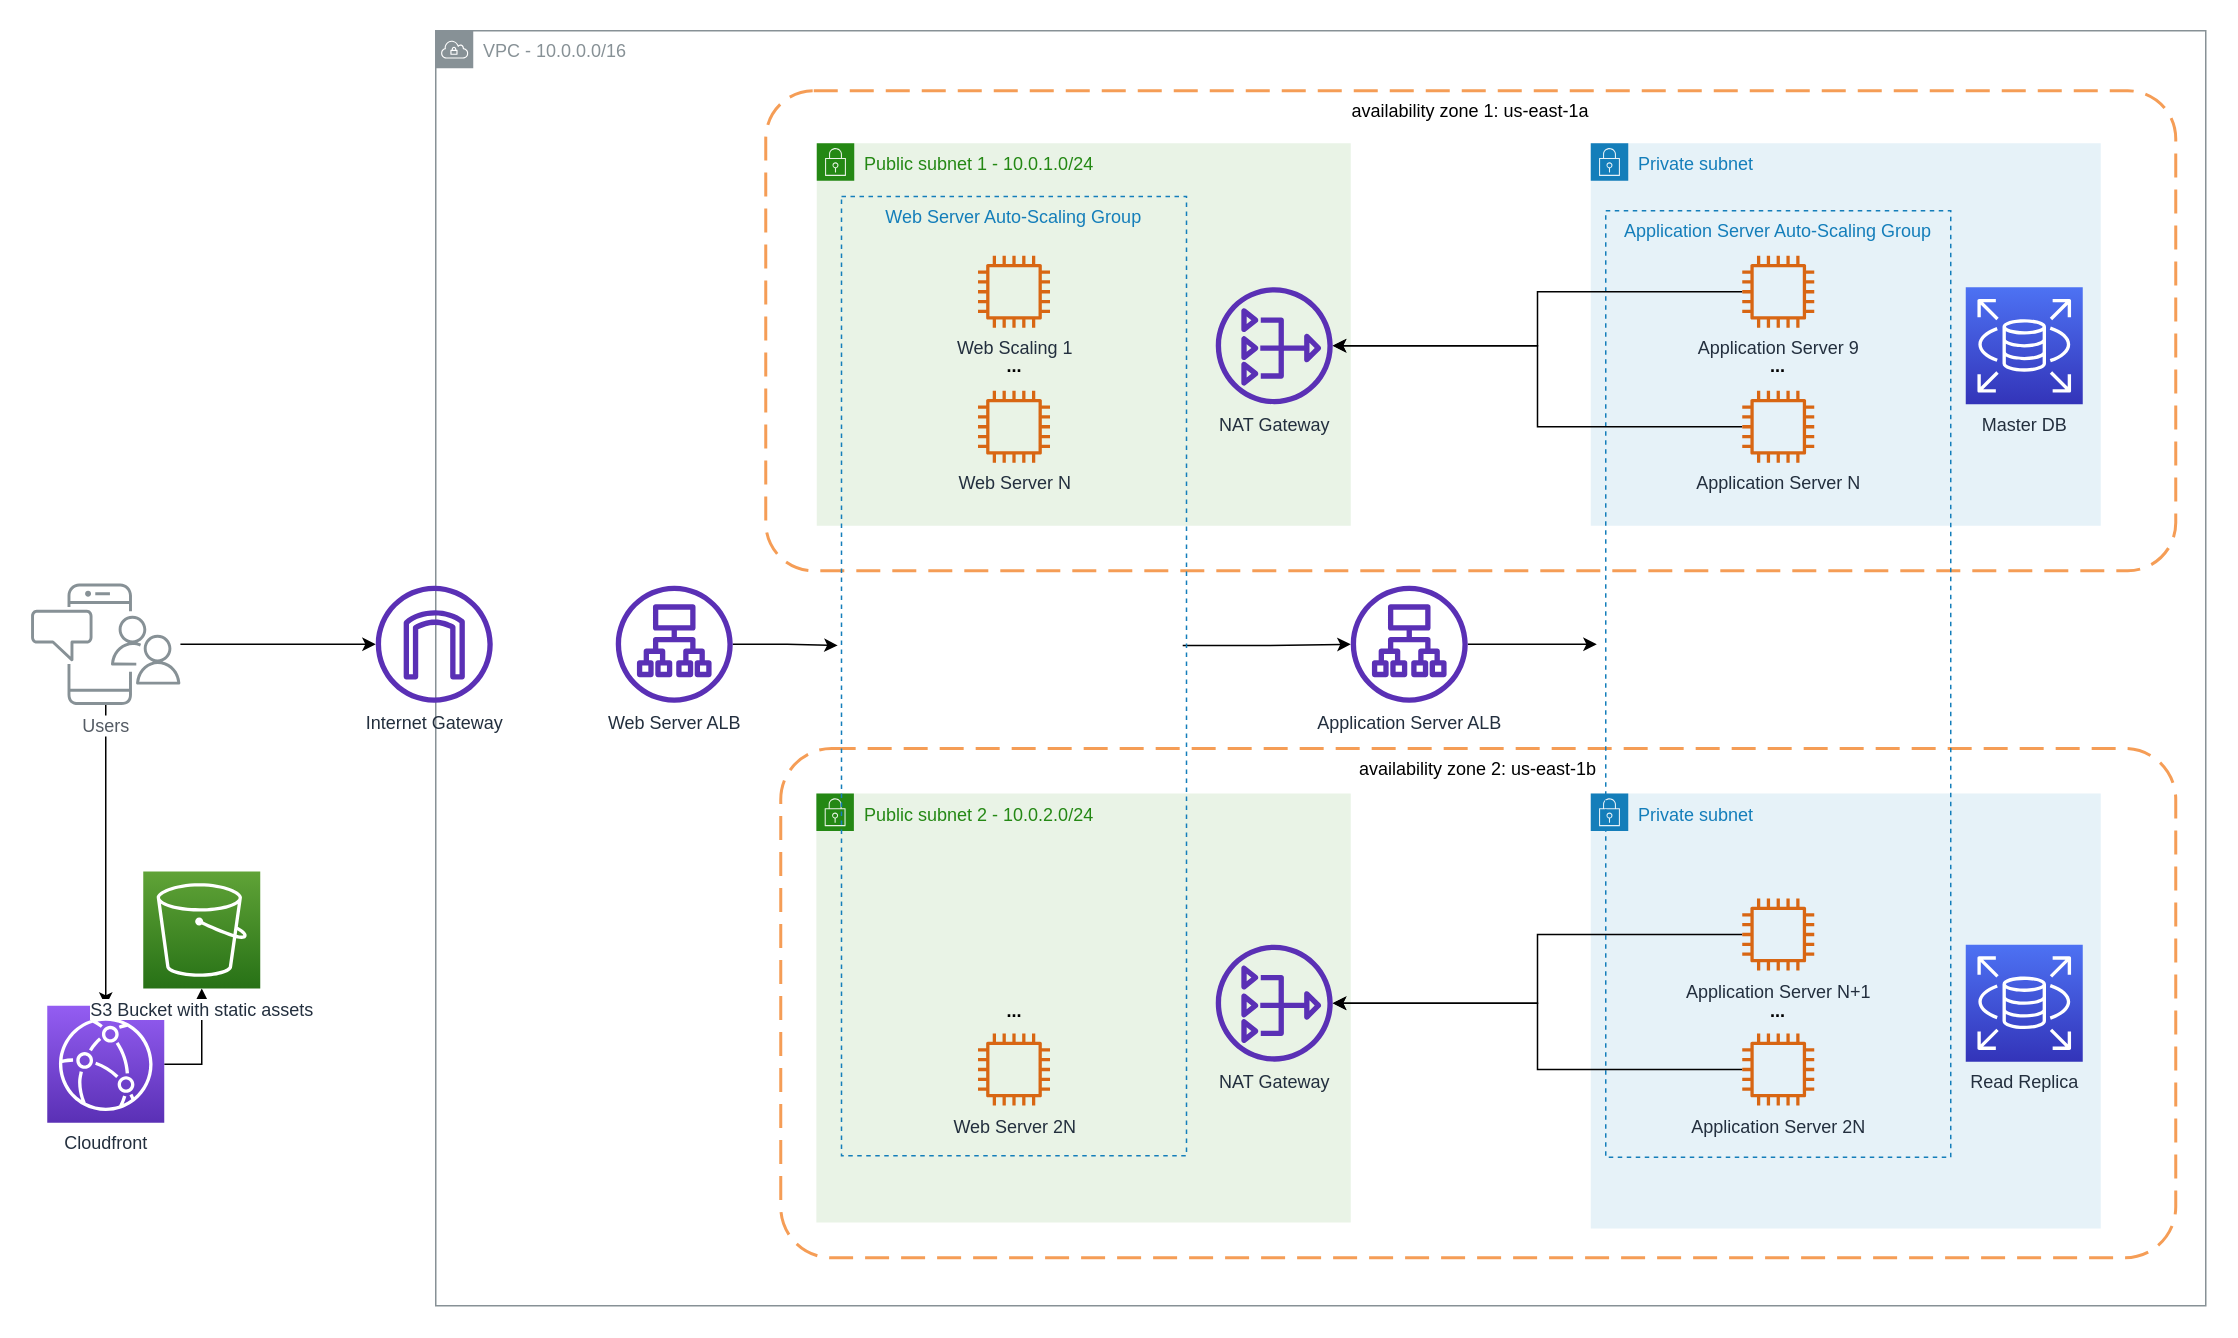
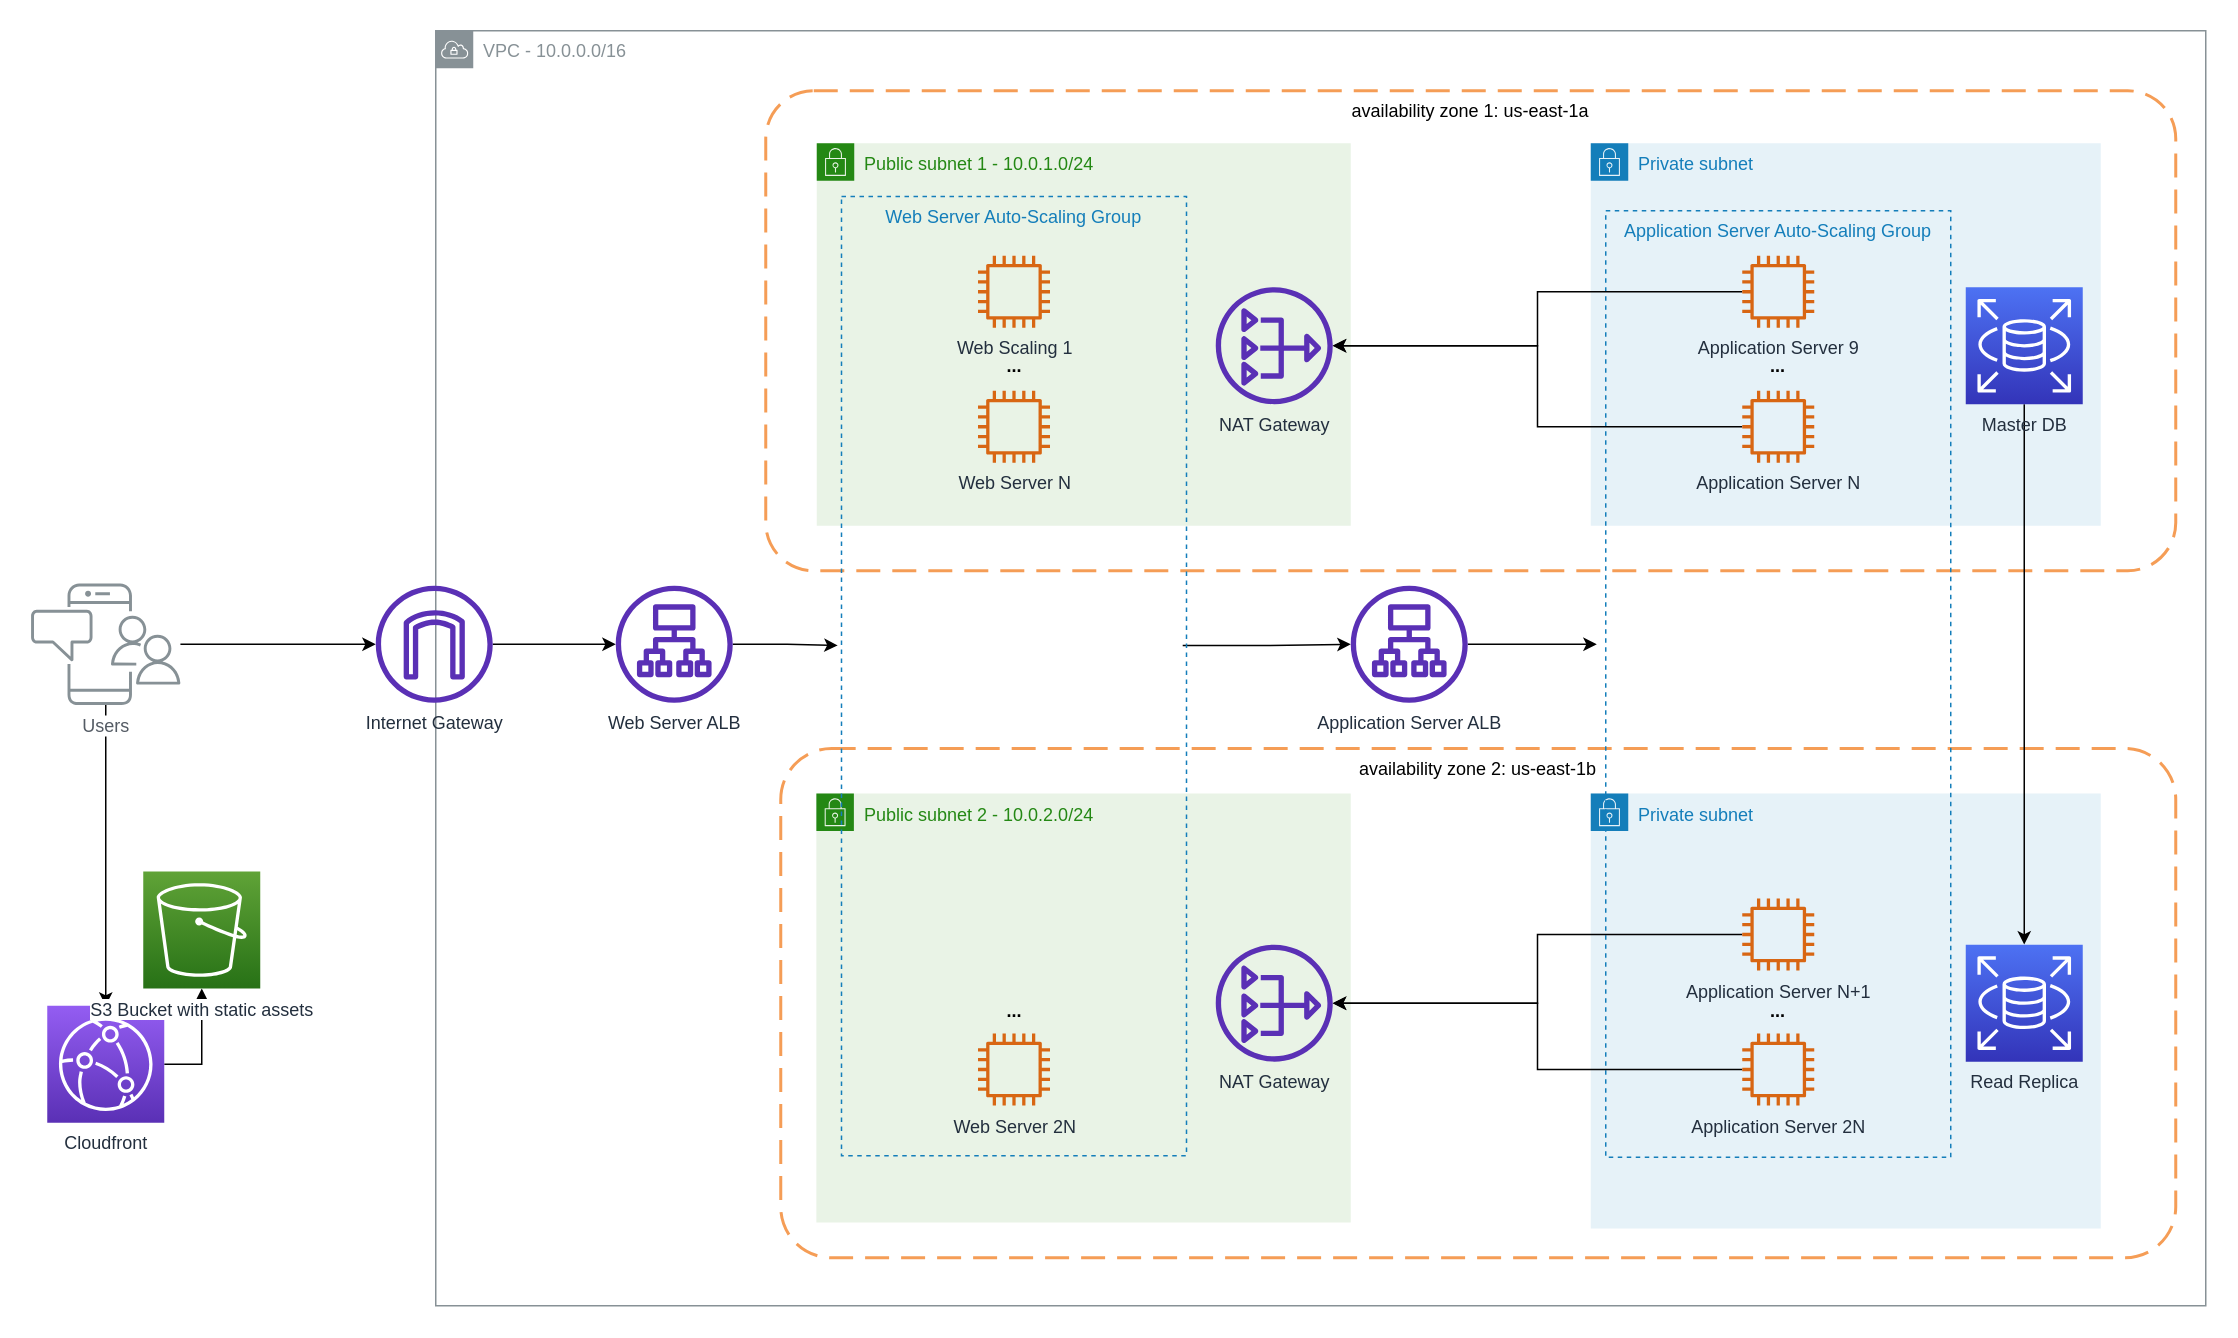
none -> (549, 644)
none -> (2024, 670)
